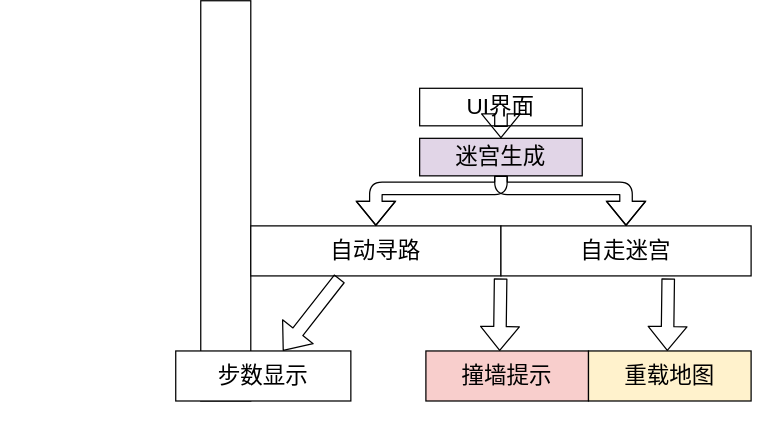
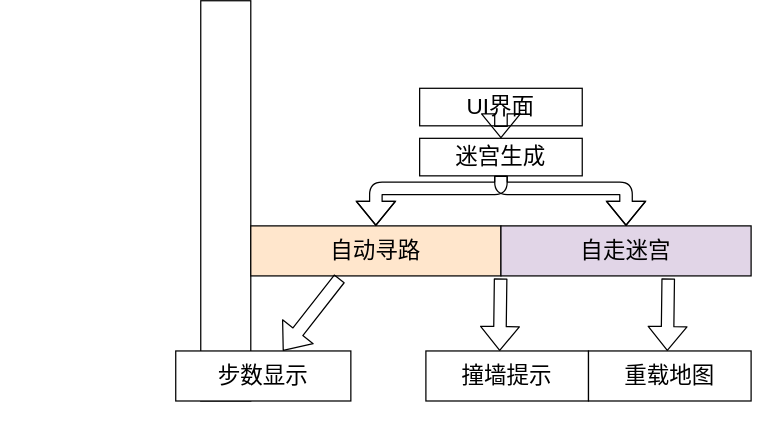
(501, 157) -> (501, 157)
(376, 251) -> (376, 251)
(626, 251) -> (626, 251)
(507, 376) -> (507, 376)
(669, 376) -> (669, 376)
